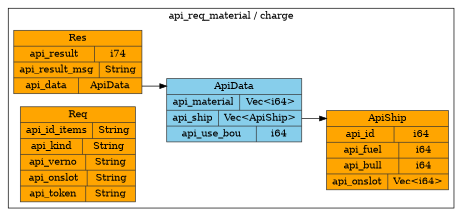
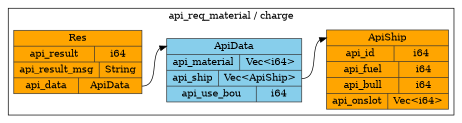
(118, 54) -> (118, 54)
(78, 154) -> none
